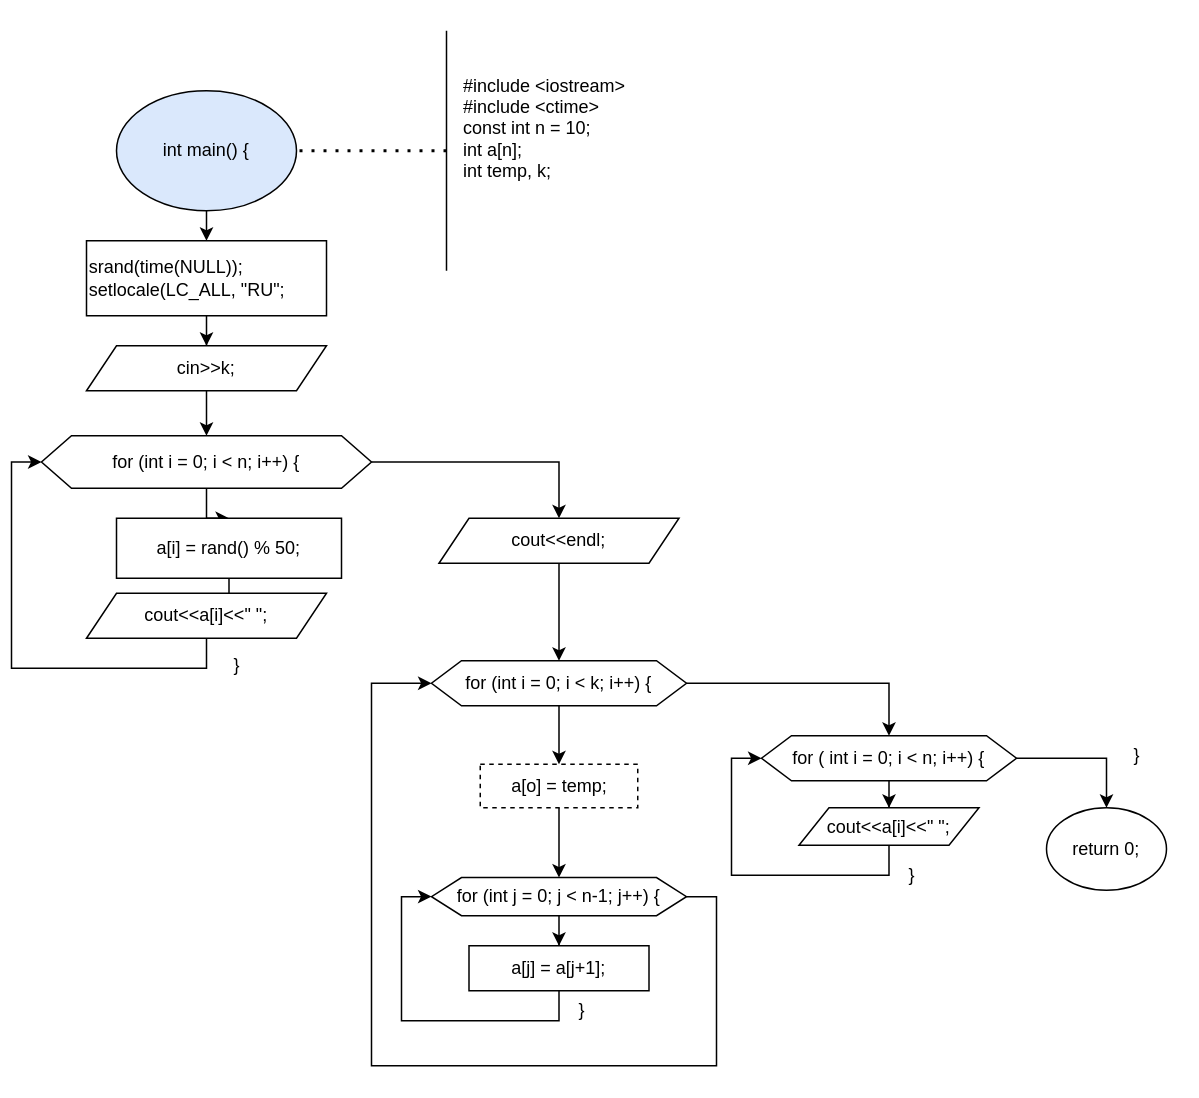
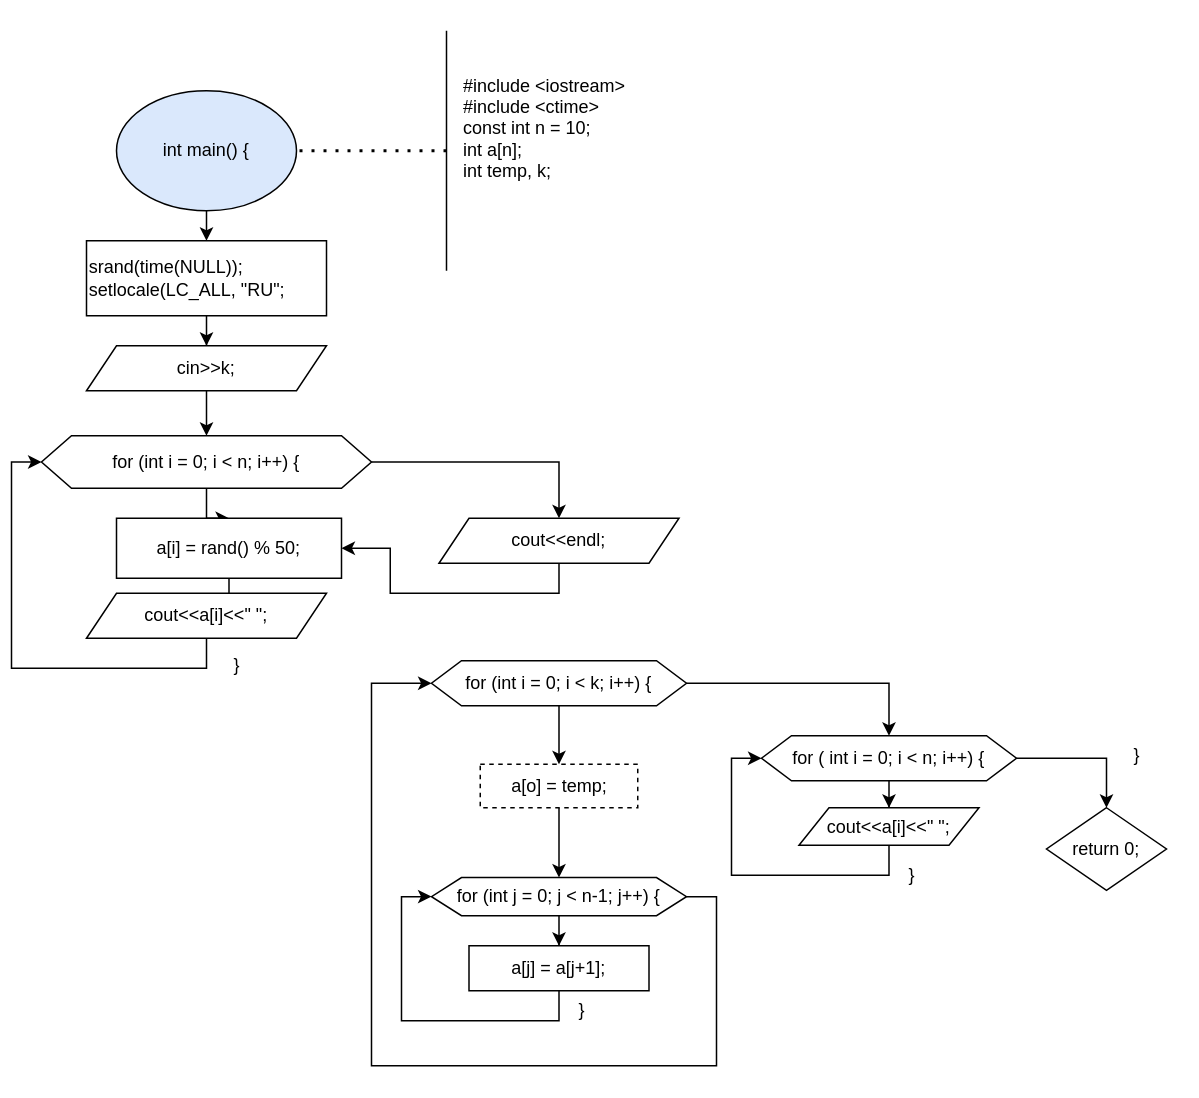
(559, 620) -> (434, 593)
(1106, 849) -> (1106, 849)
